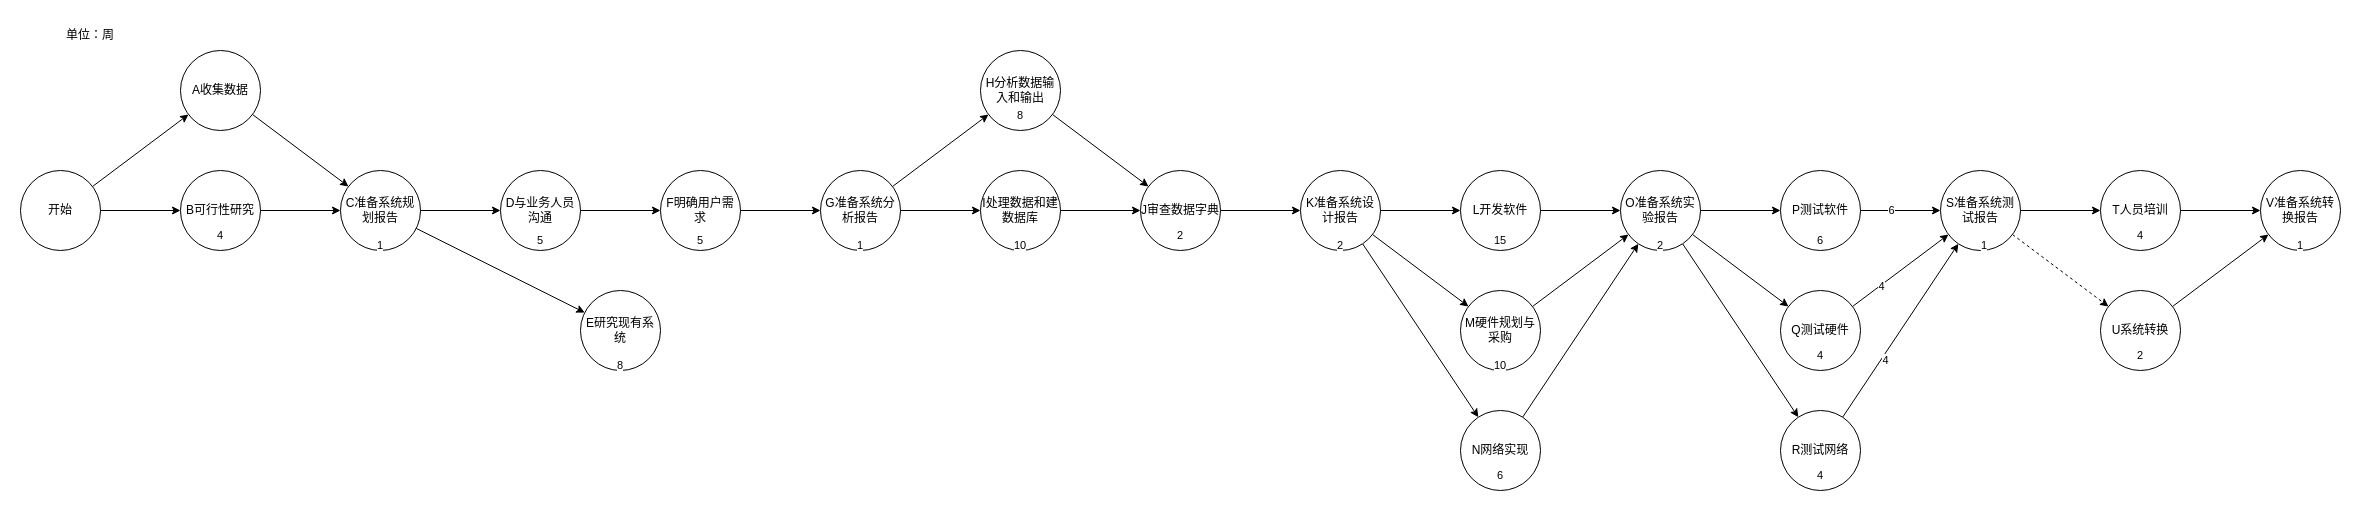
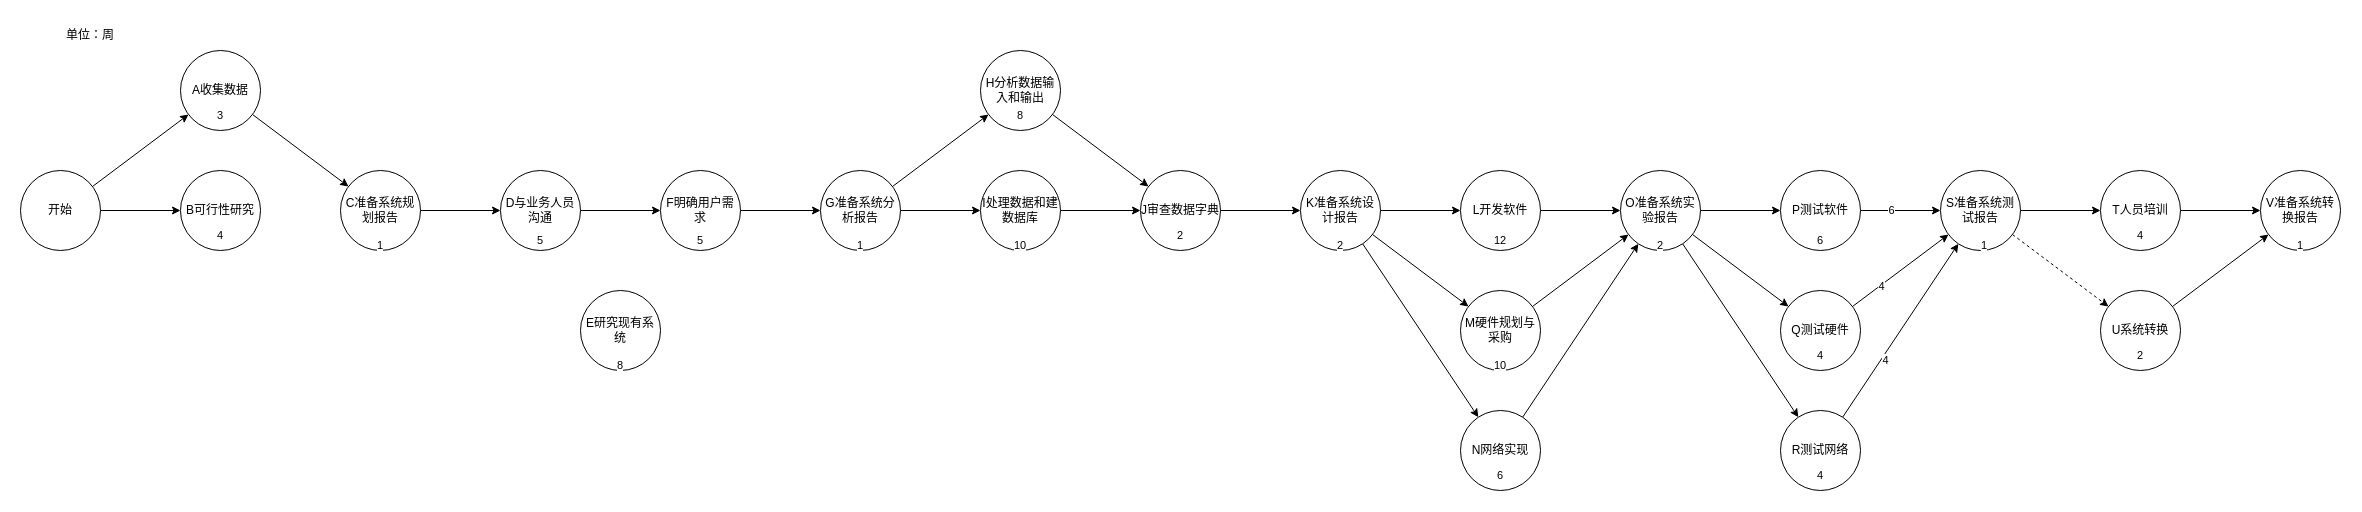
none -> (221, 116)
(297, 211) -> none
(1501, 241) -> (1501, 241)
(497, 269) -> none
